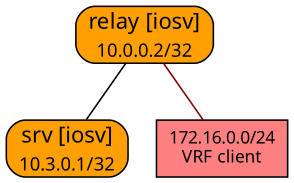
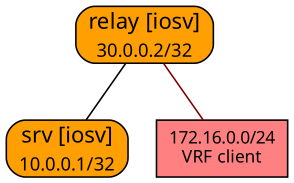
(145, 44) -> (145, 44)
(67, 158) -> (67, 158)
